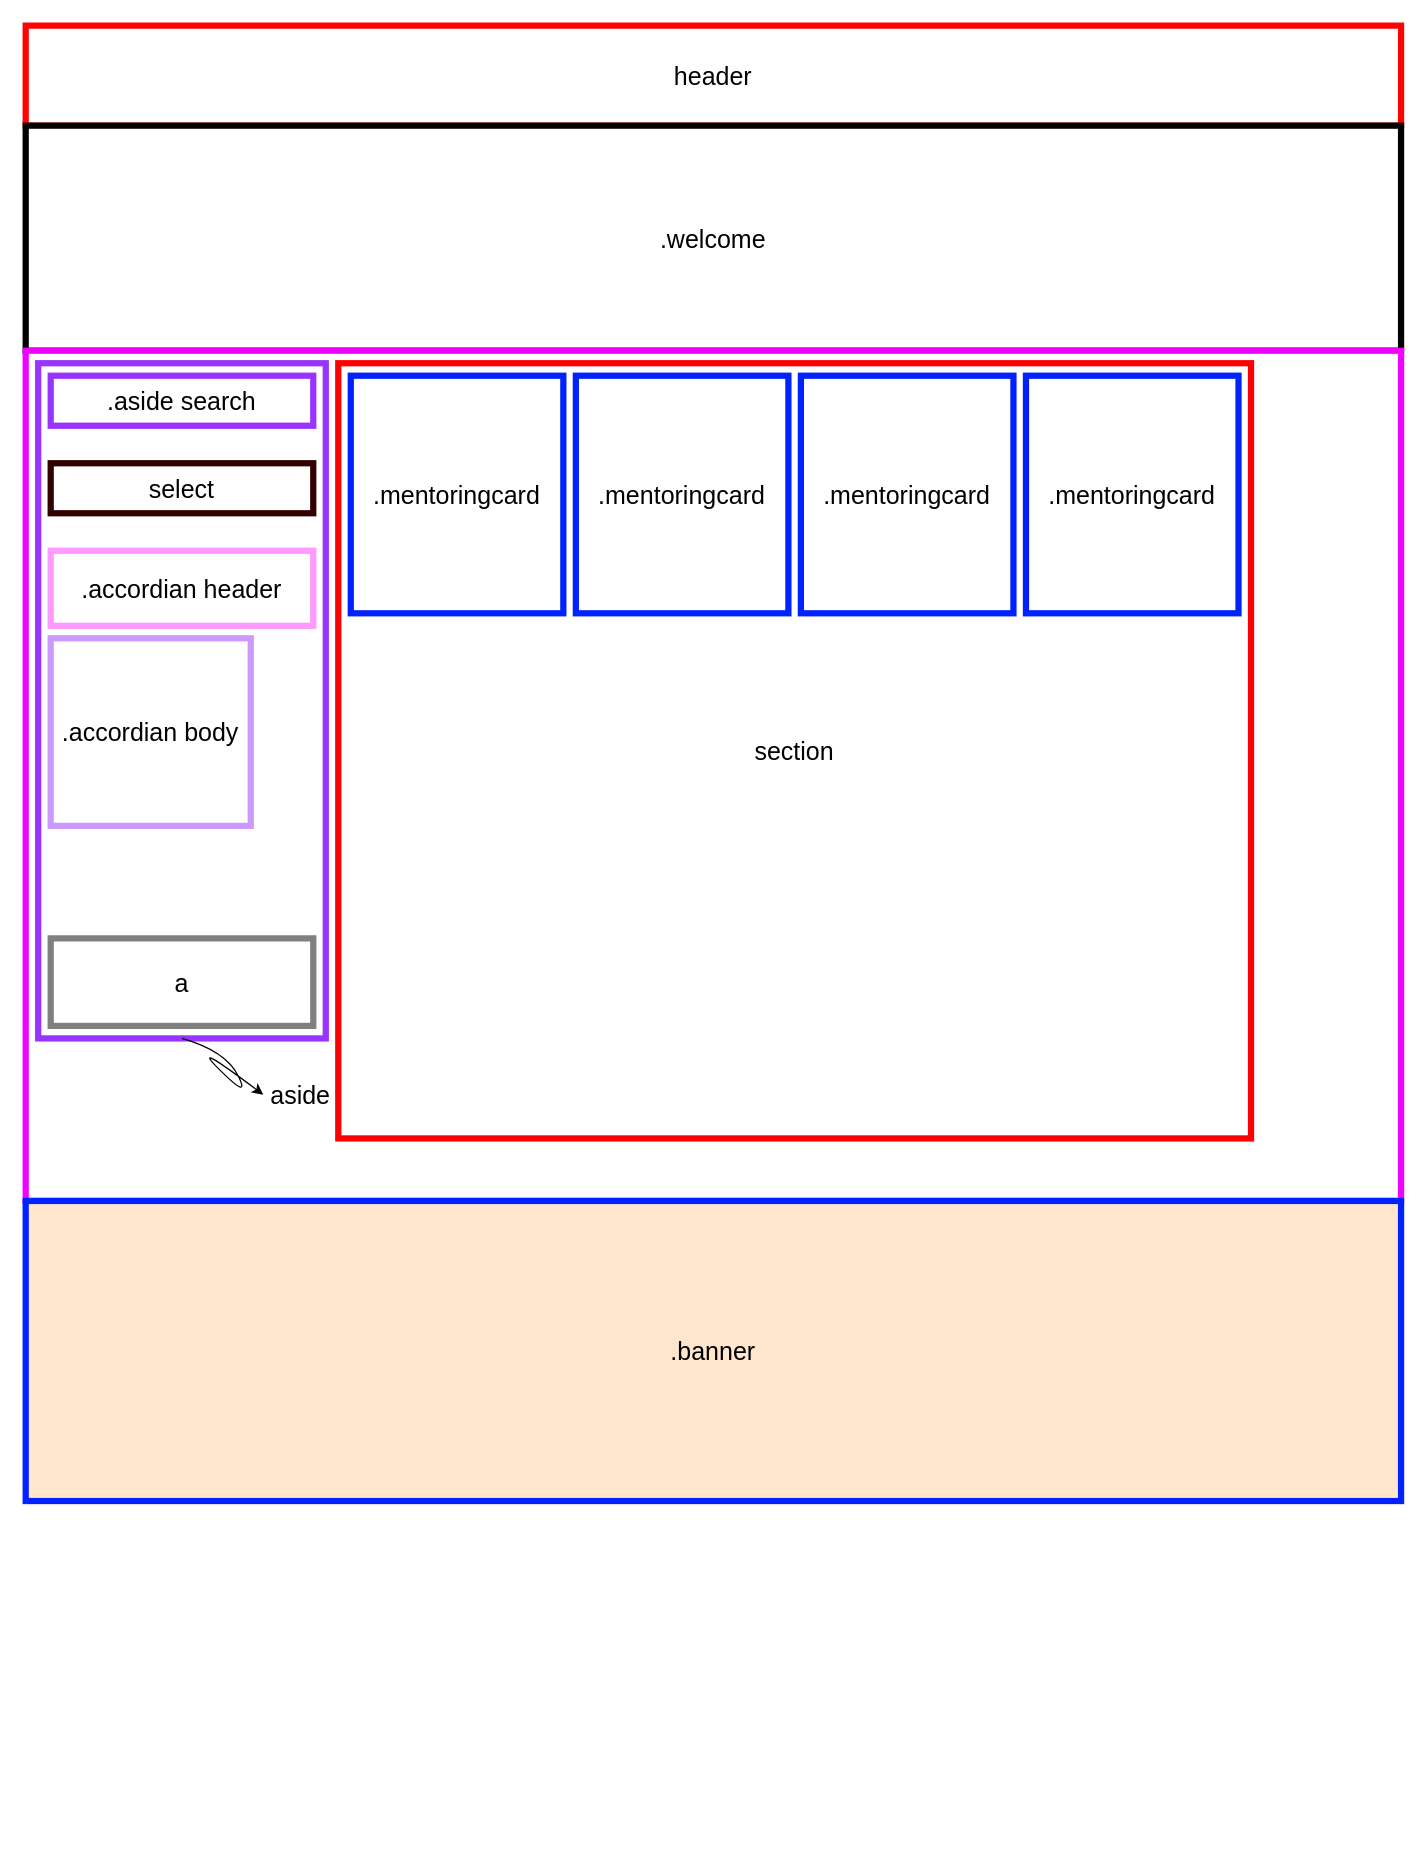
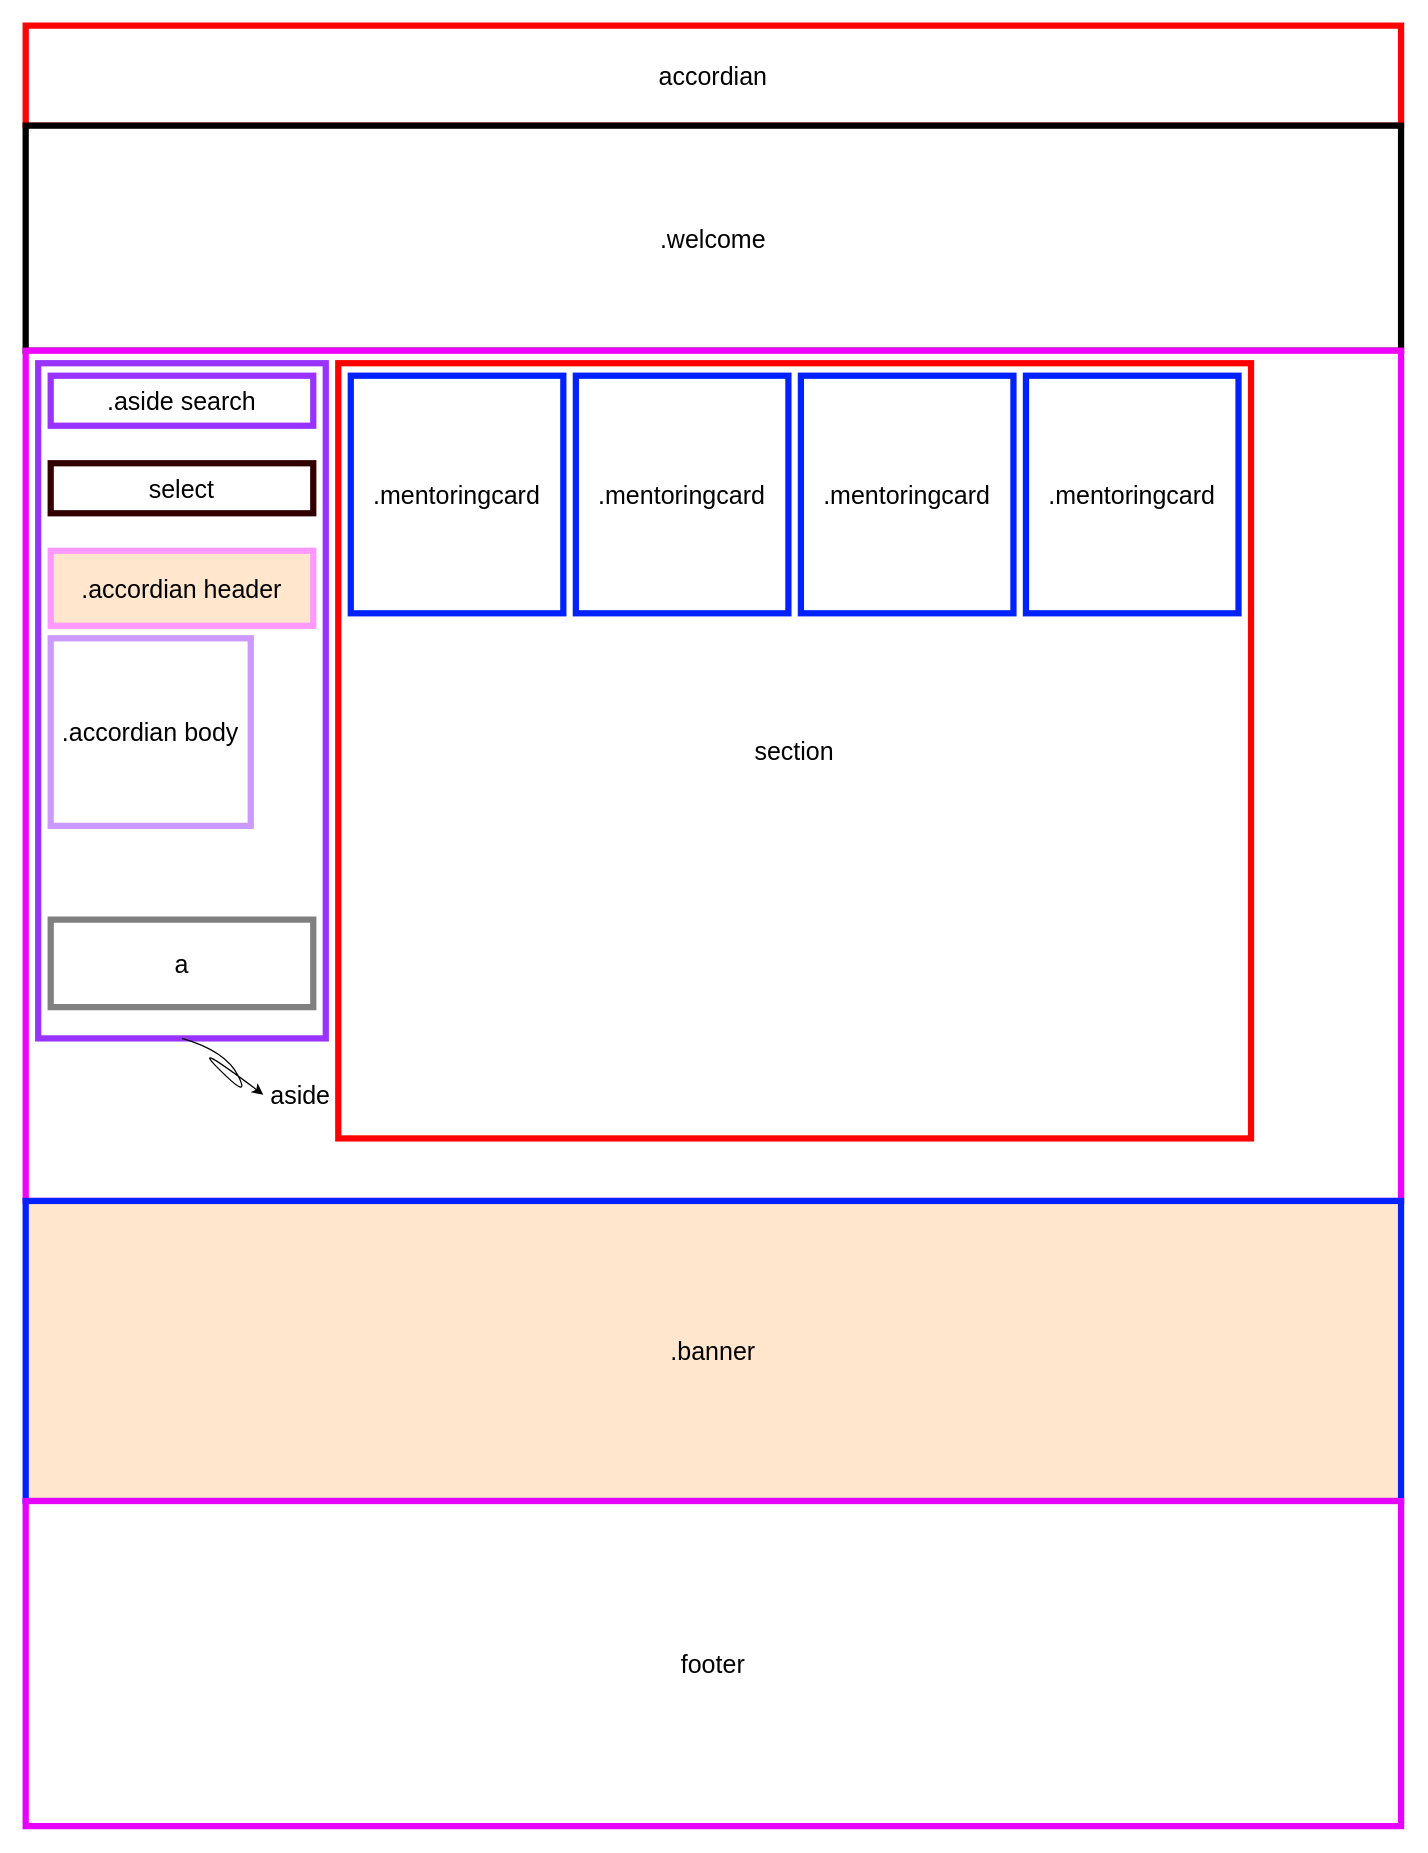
(713, 76) -> (713, 76)
(182, 588) -> (182, 588)
(182, 982) -> (182, 963)
none -> (713, 1663)
